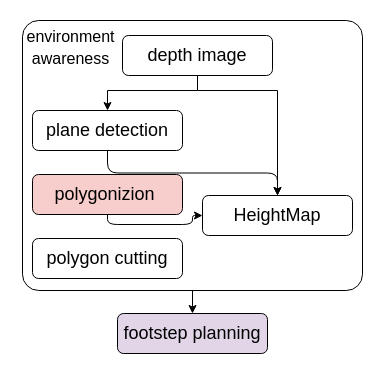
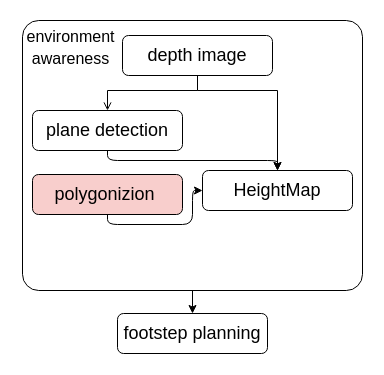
(108, 102) -> (108, 103)
(278, 216) -> (278, 191)
(108, 259) -> none
(193, 334) -> (193, 334)
